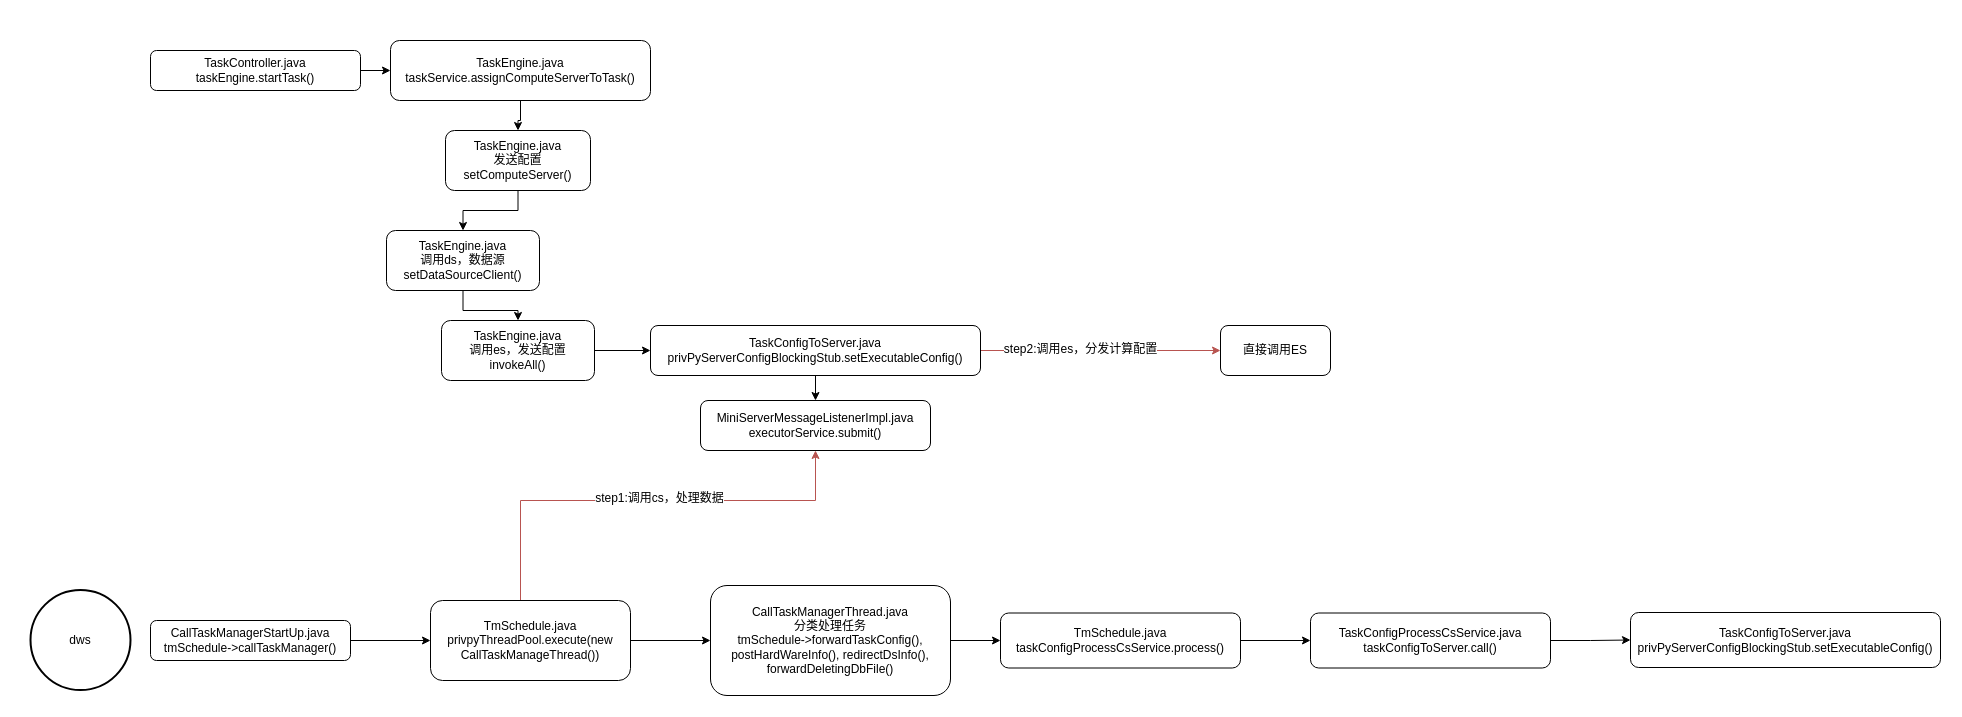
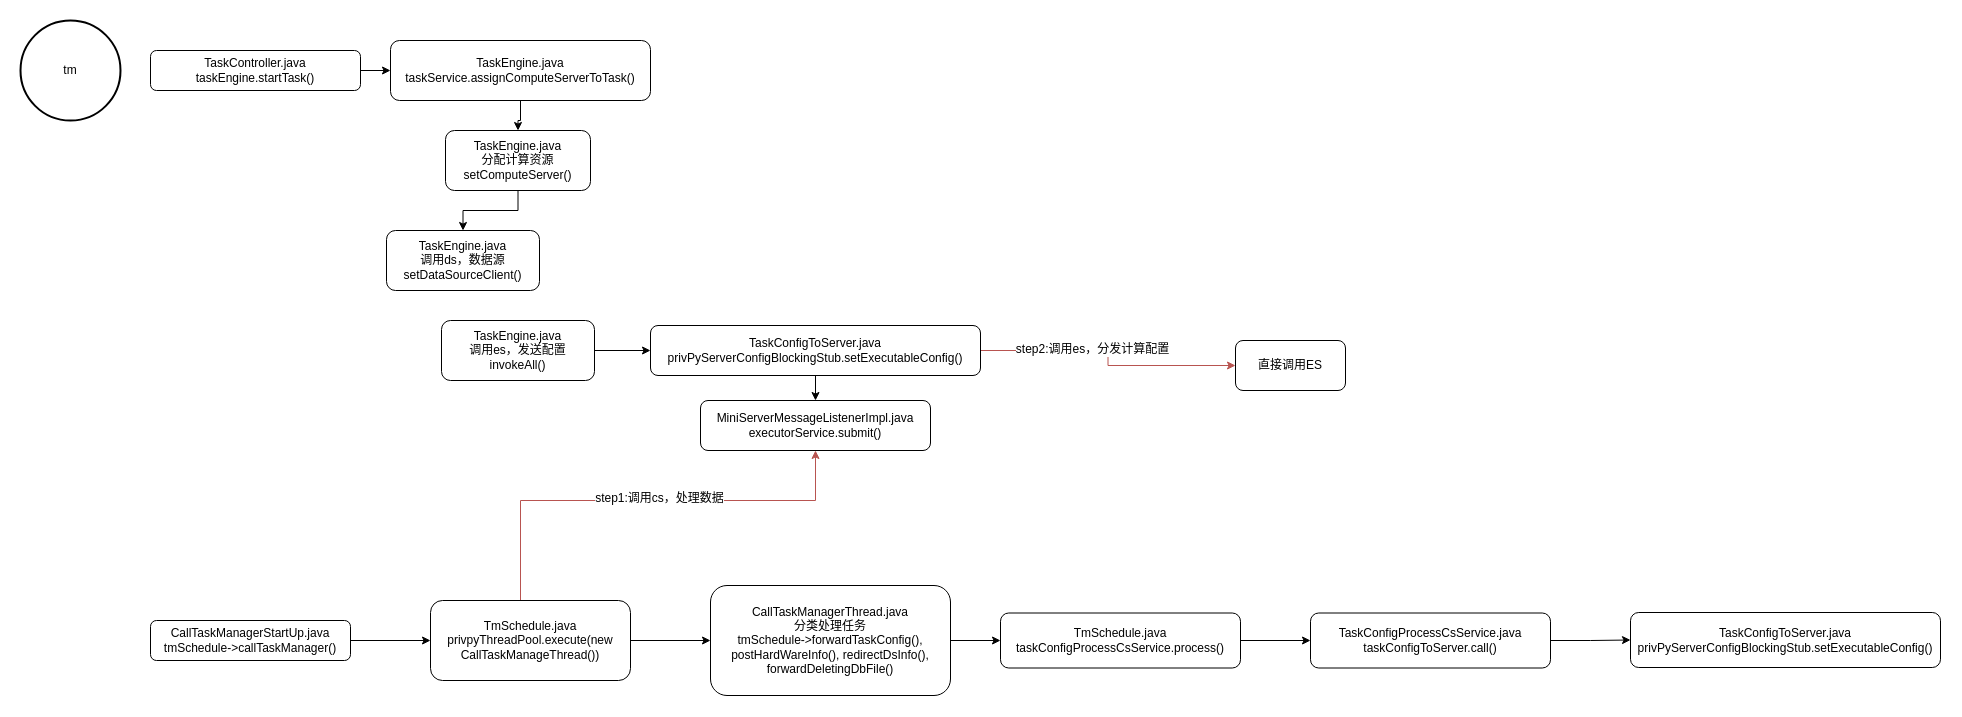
none -> (71, 71)
(518, 161) -> (518, 161)
(482, 311) -> none
(1276, 351) -> (1291, 366)
(81, 640) -> none
